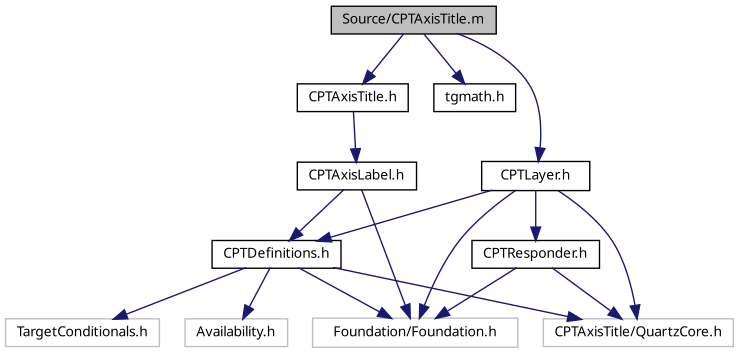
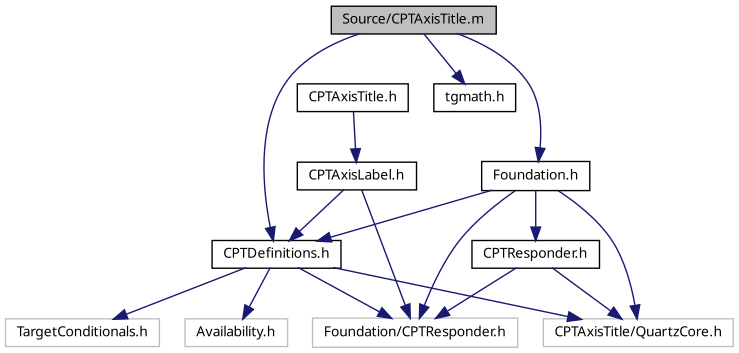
(388, 54) -> (273, 109)
(536, 176) -> (536, 176)
(415, 333) -> (415, 333)
